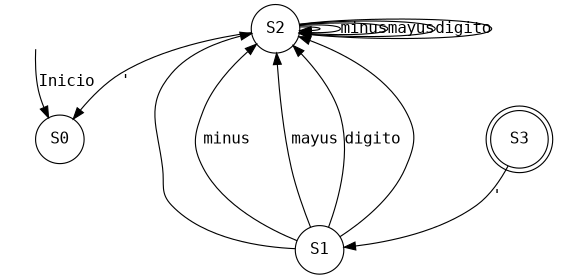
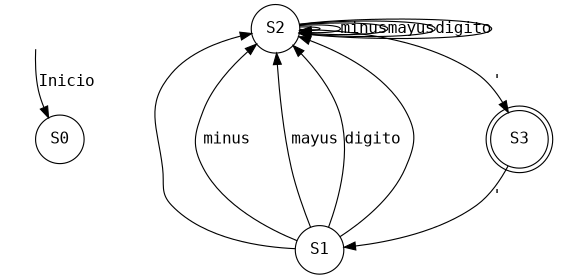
(158, 56) -> (416, 46)
